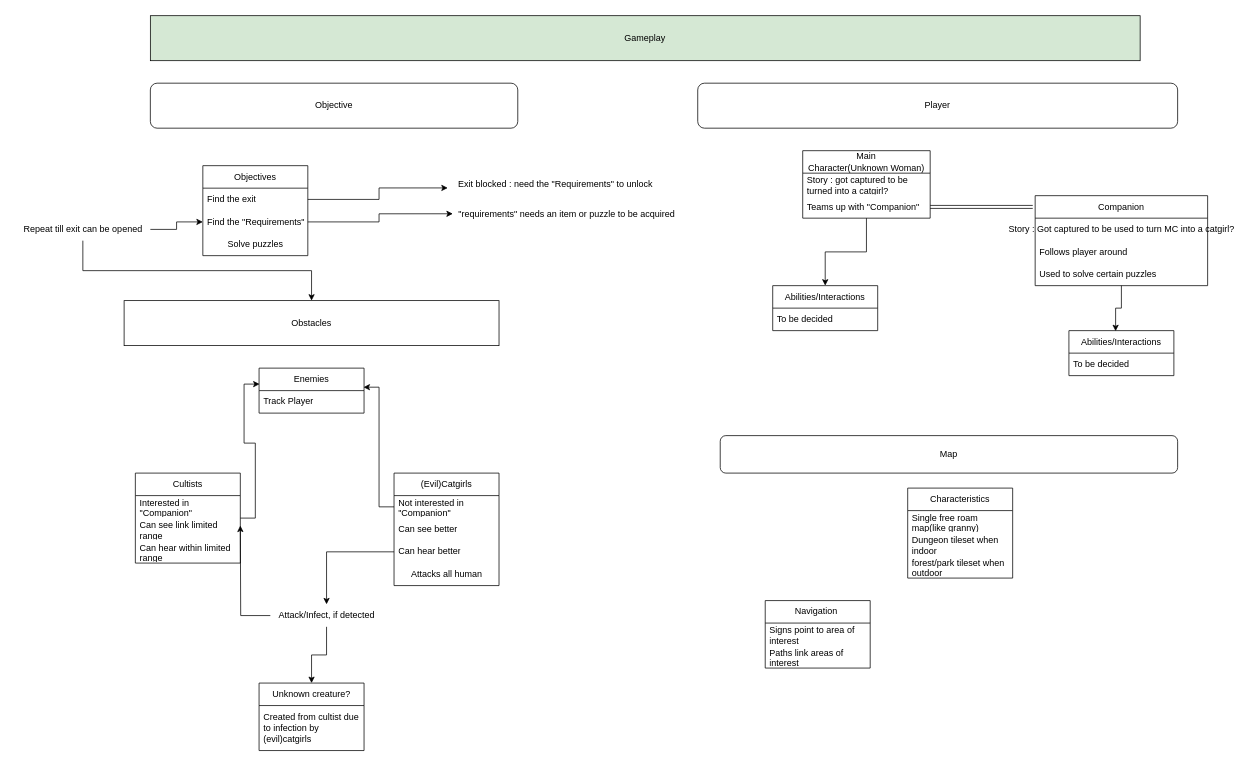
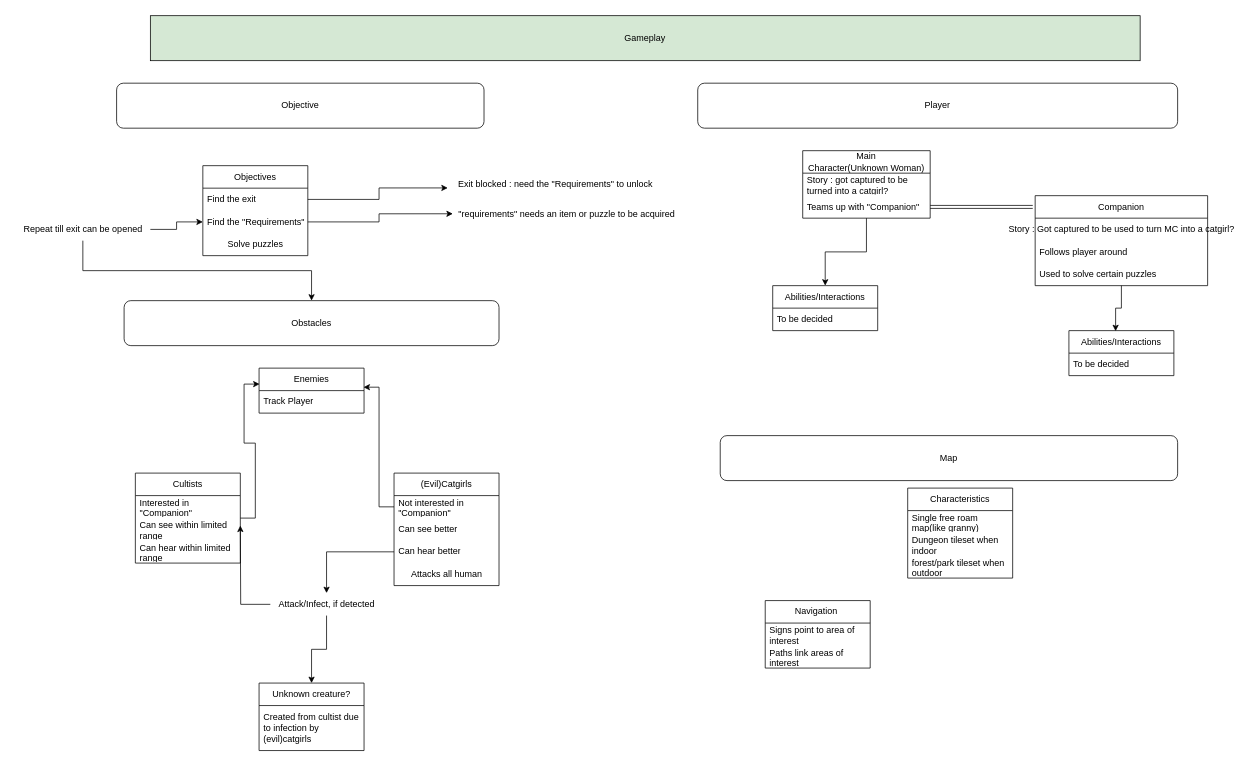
(334, 105) -> (300, 105)
(312, 323) -> (312, 323)
(949, 454) -> (949, 458)
(189, 529) -> (189, 529)
(327, 615) -> (327, 604)
